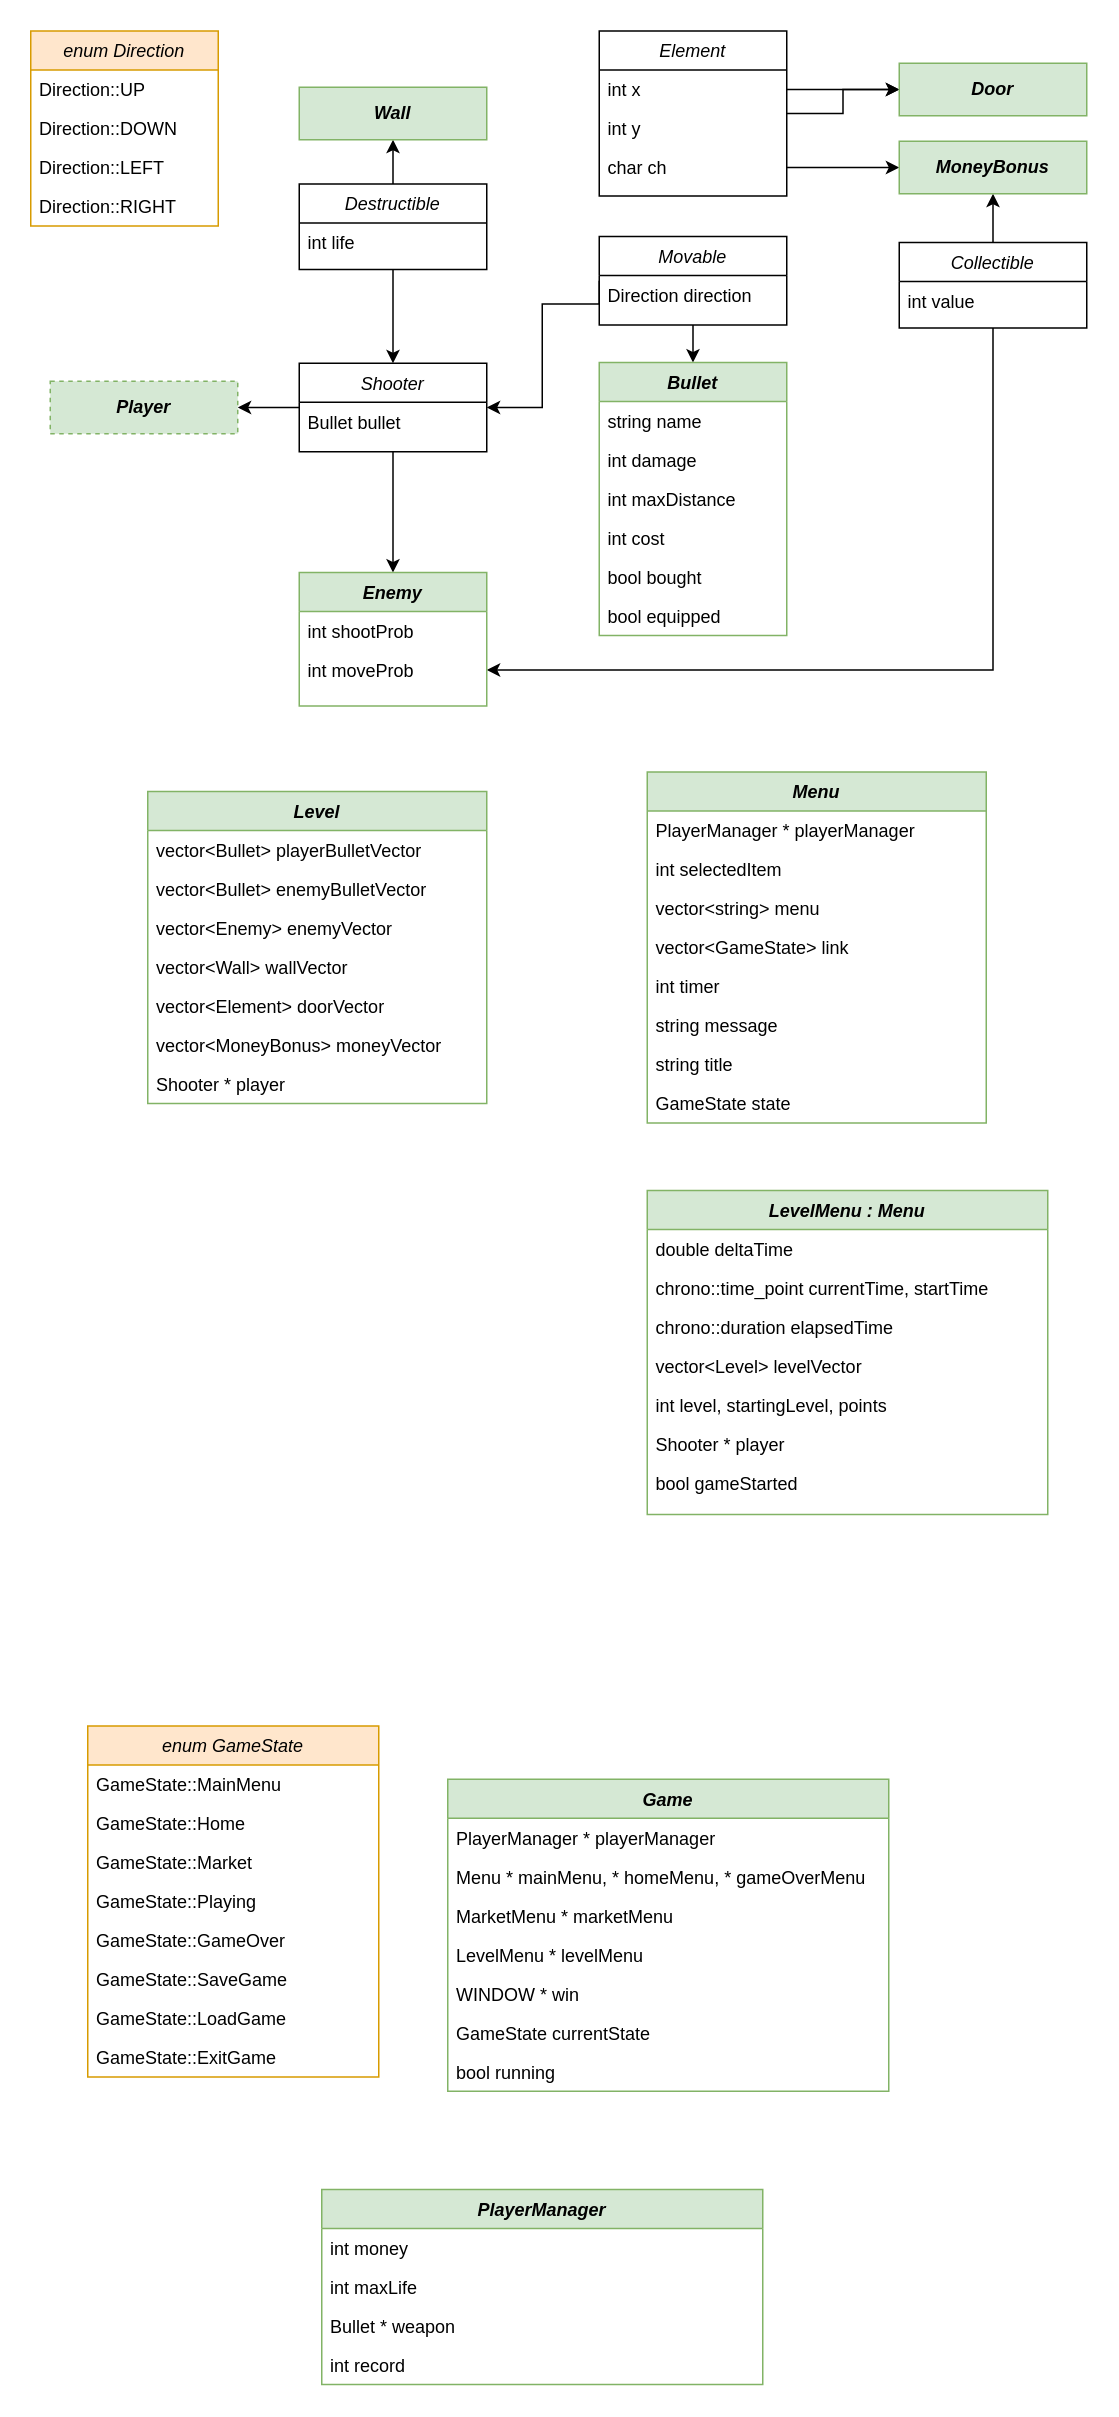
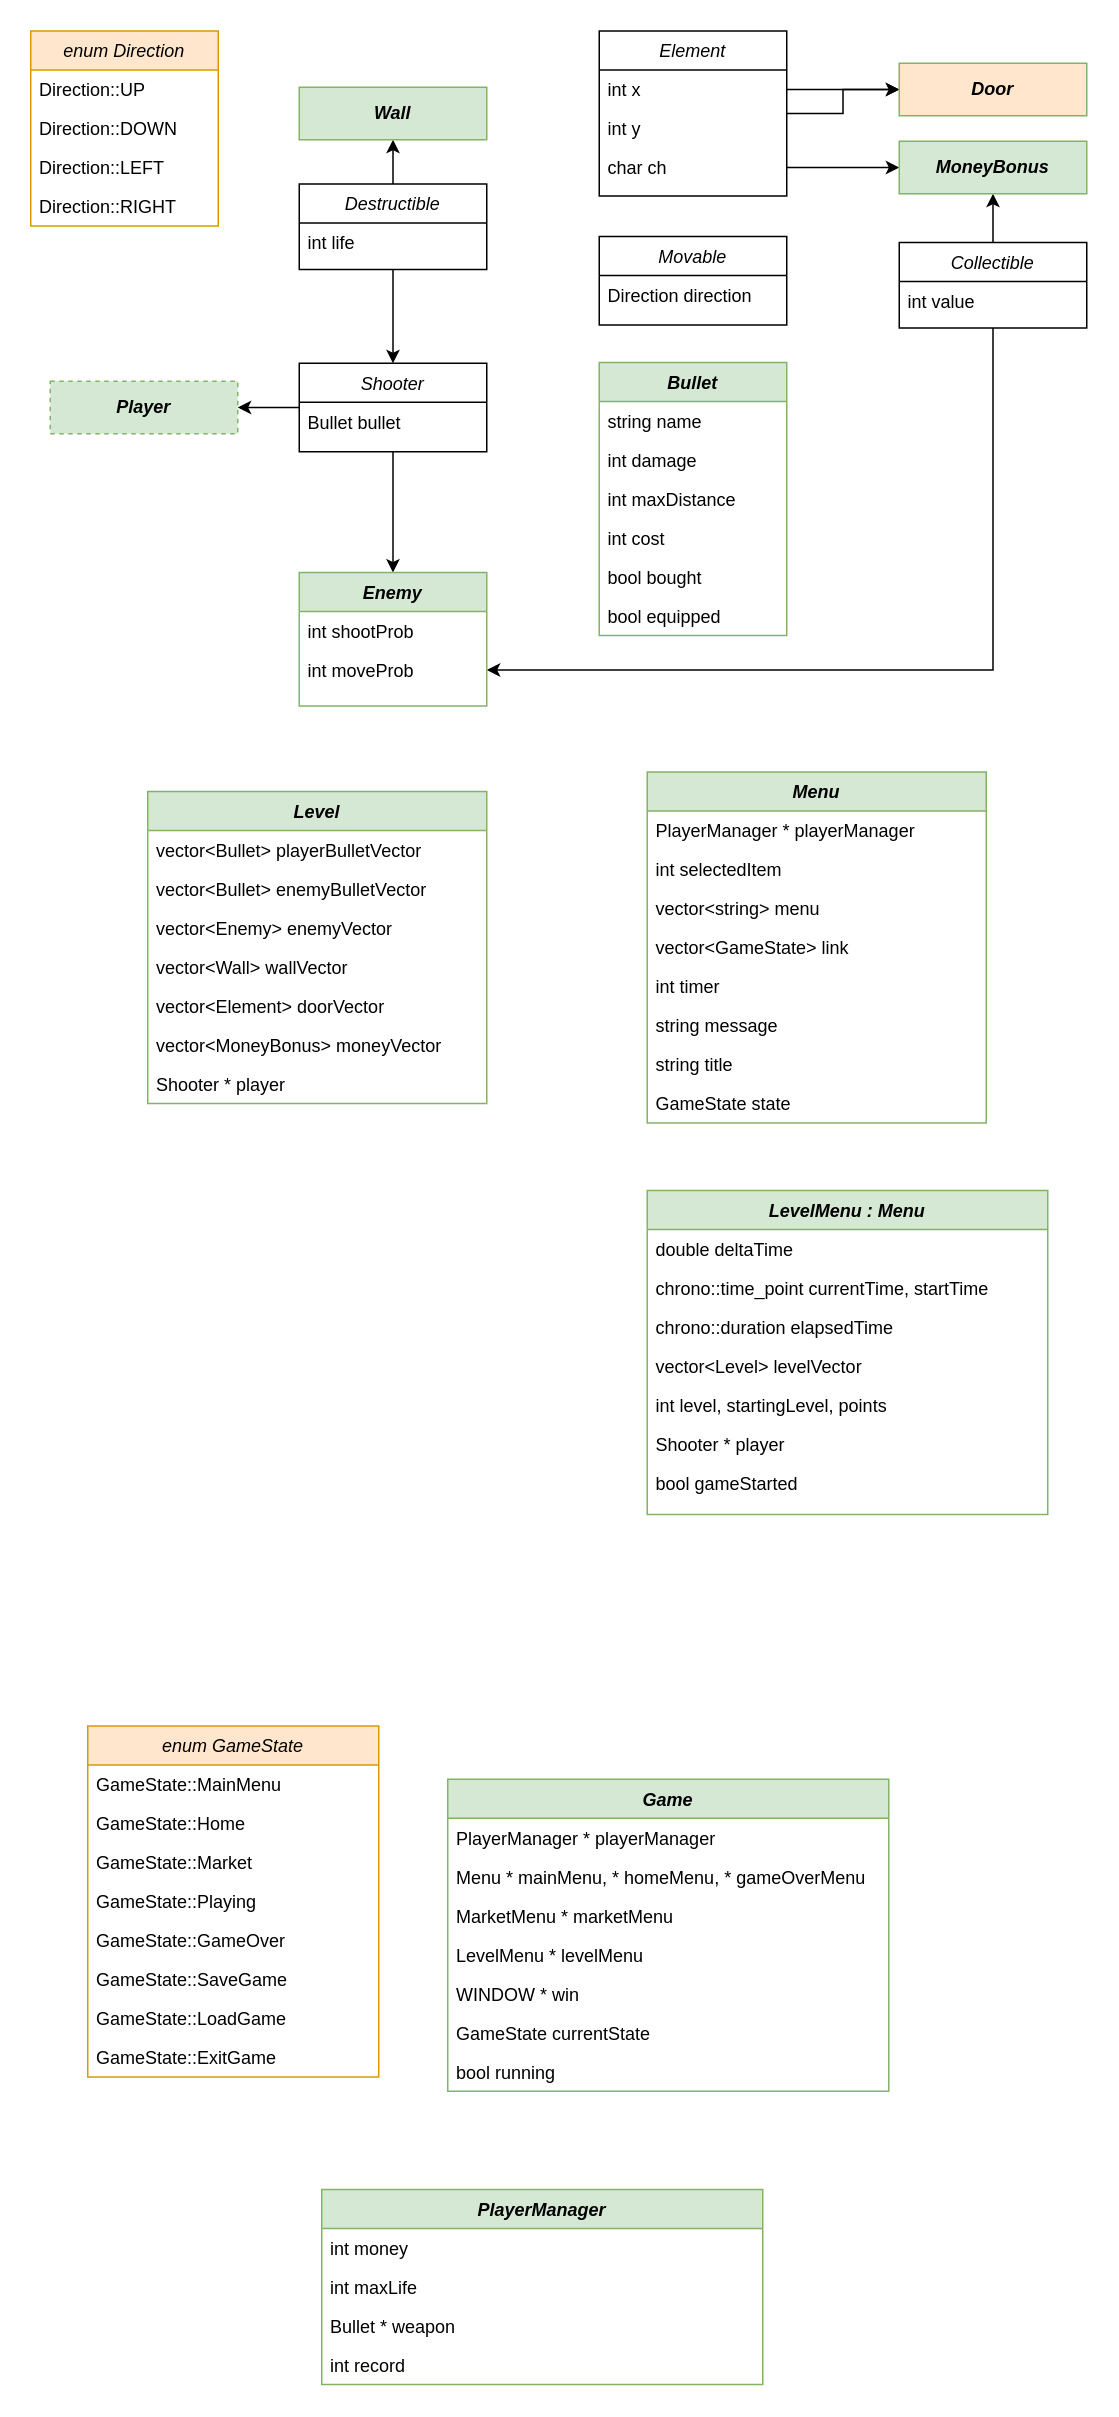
(993, 89) -> (993, 89)
(693, 348) -> none
(542, 350) -> none
